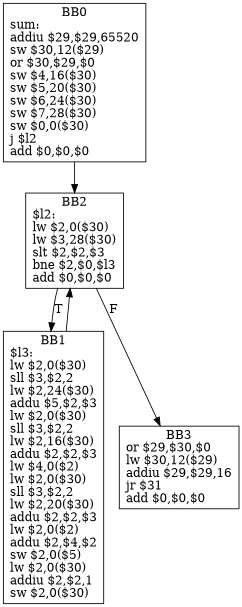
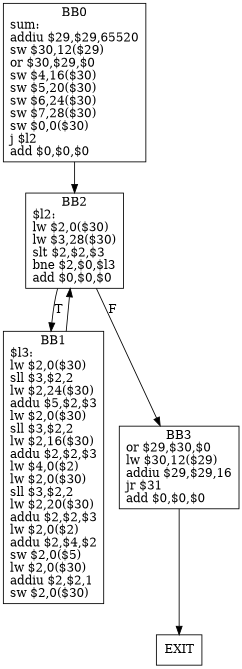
none -> (179, 650)
